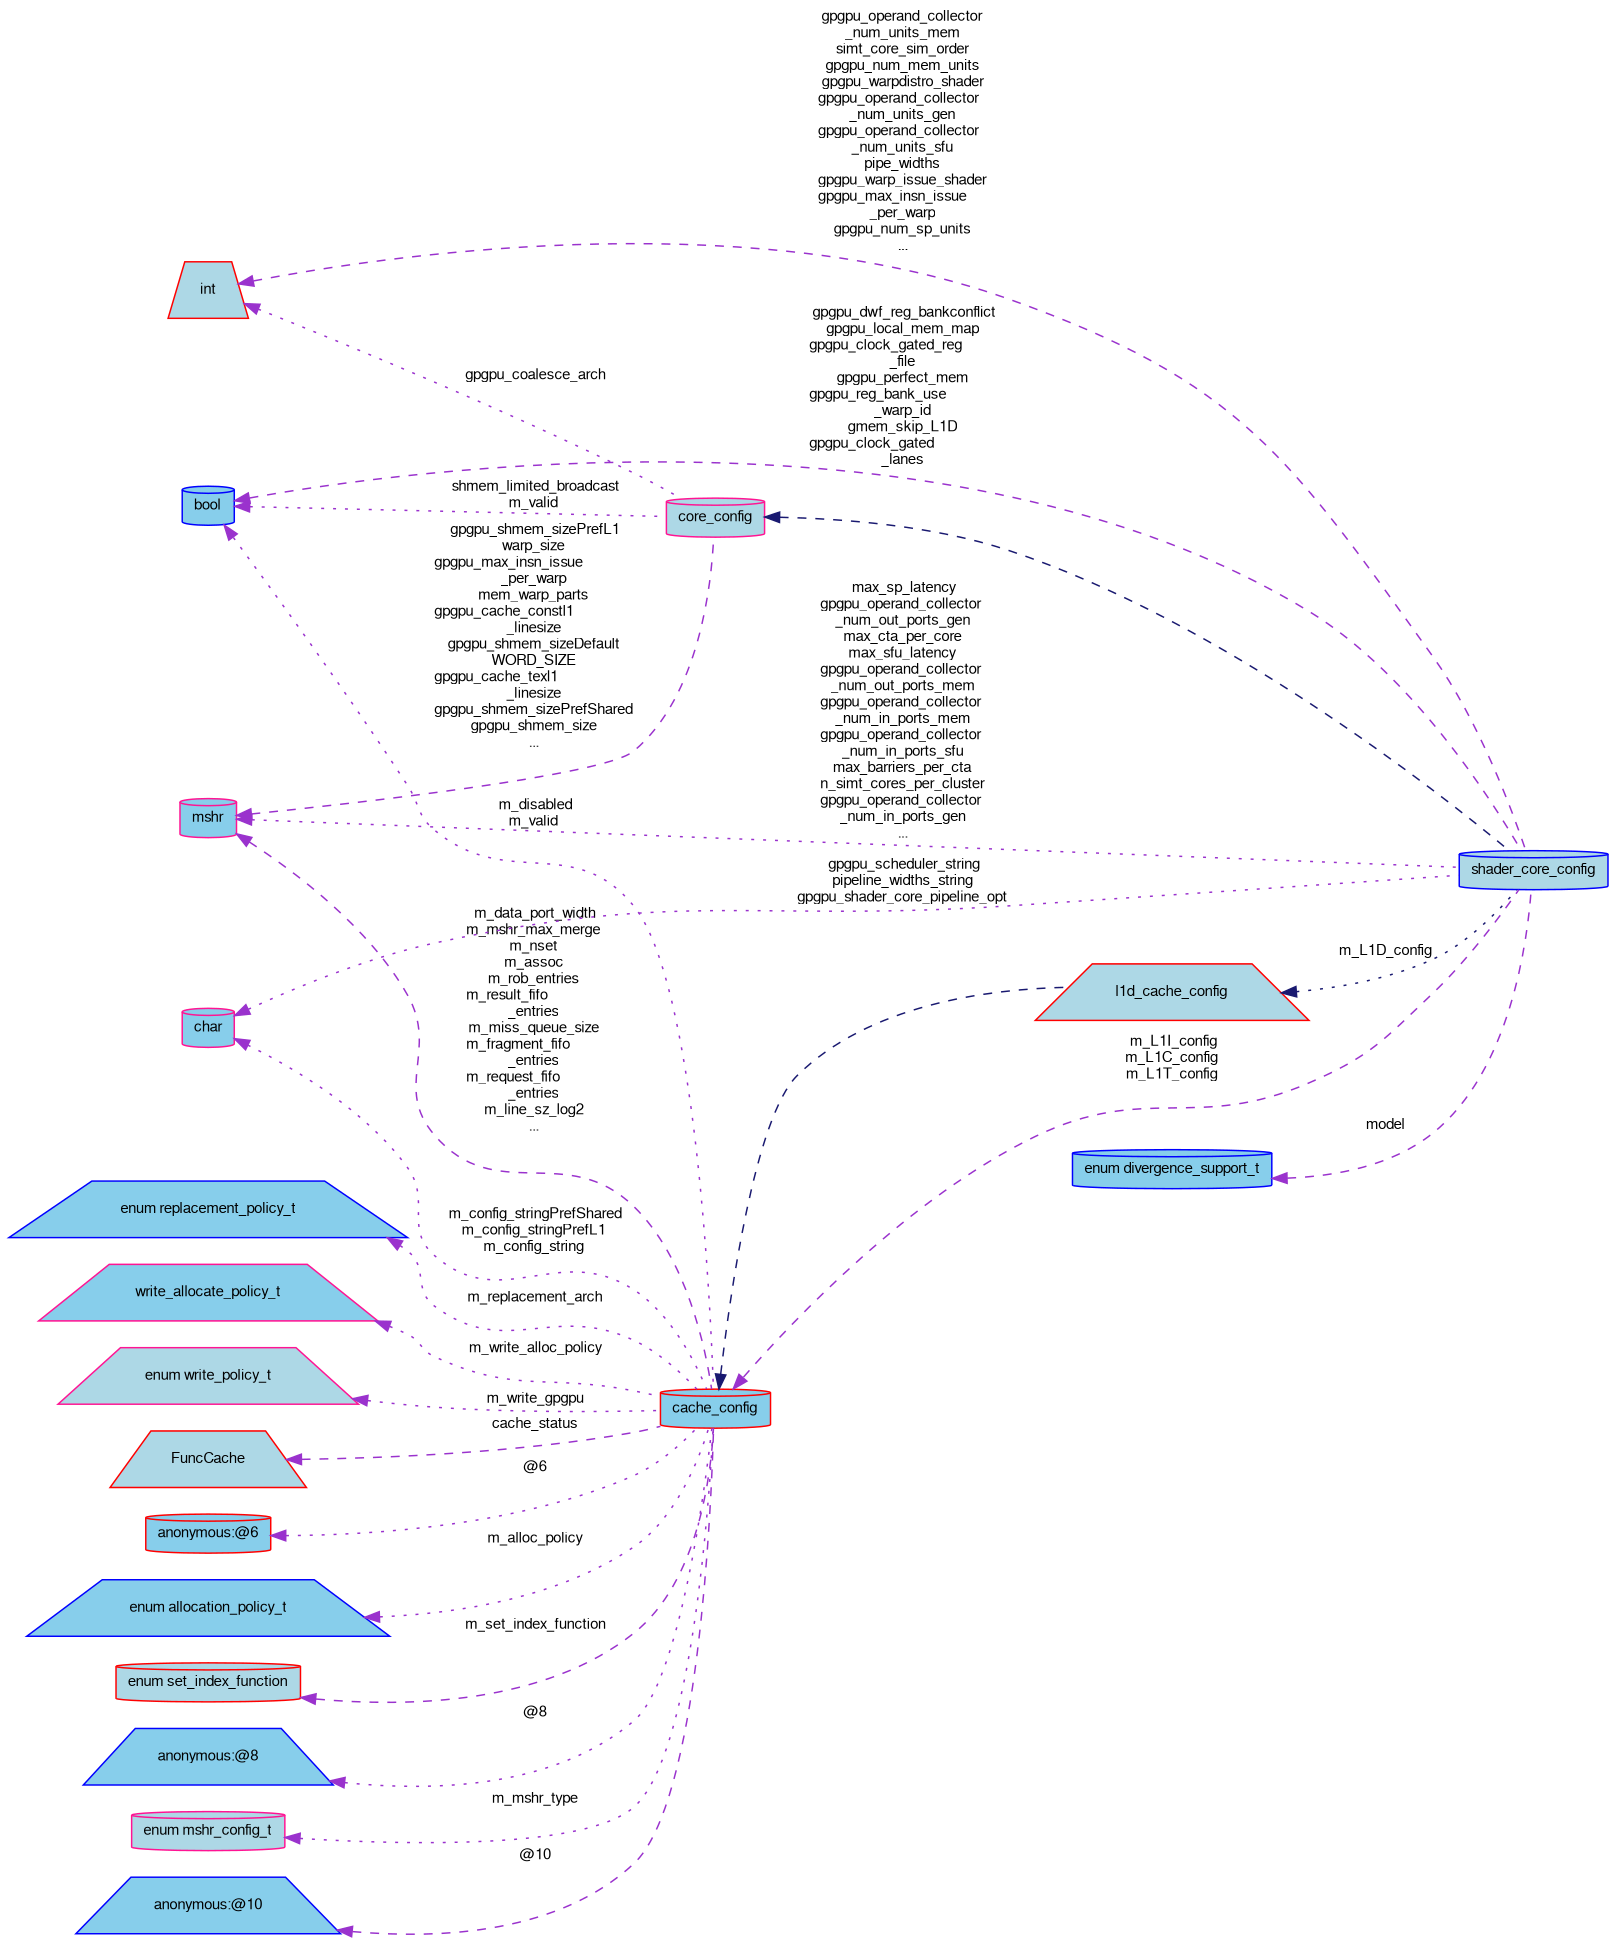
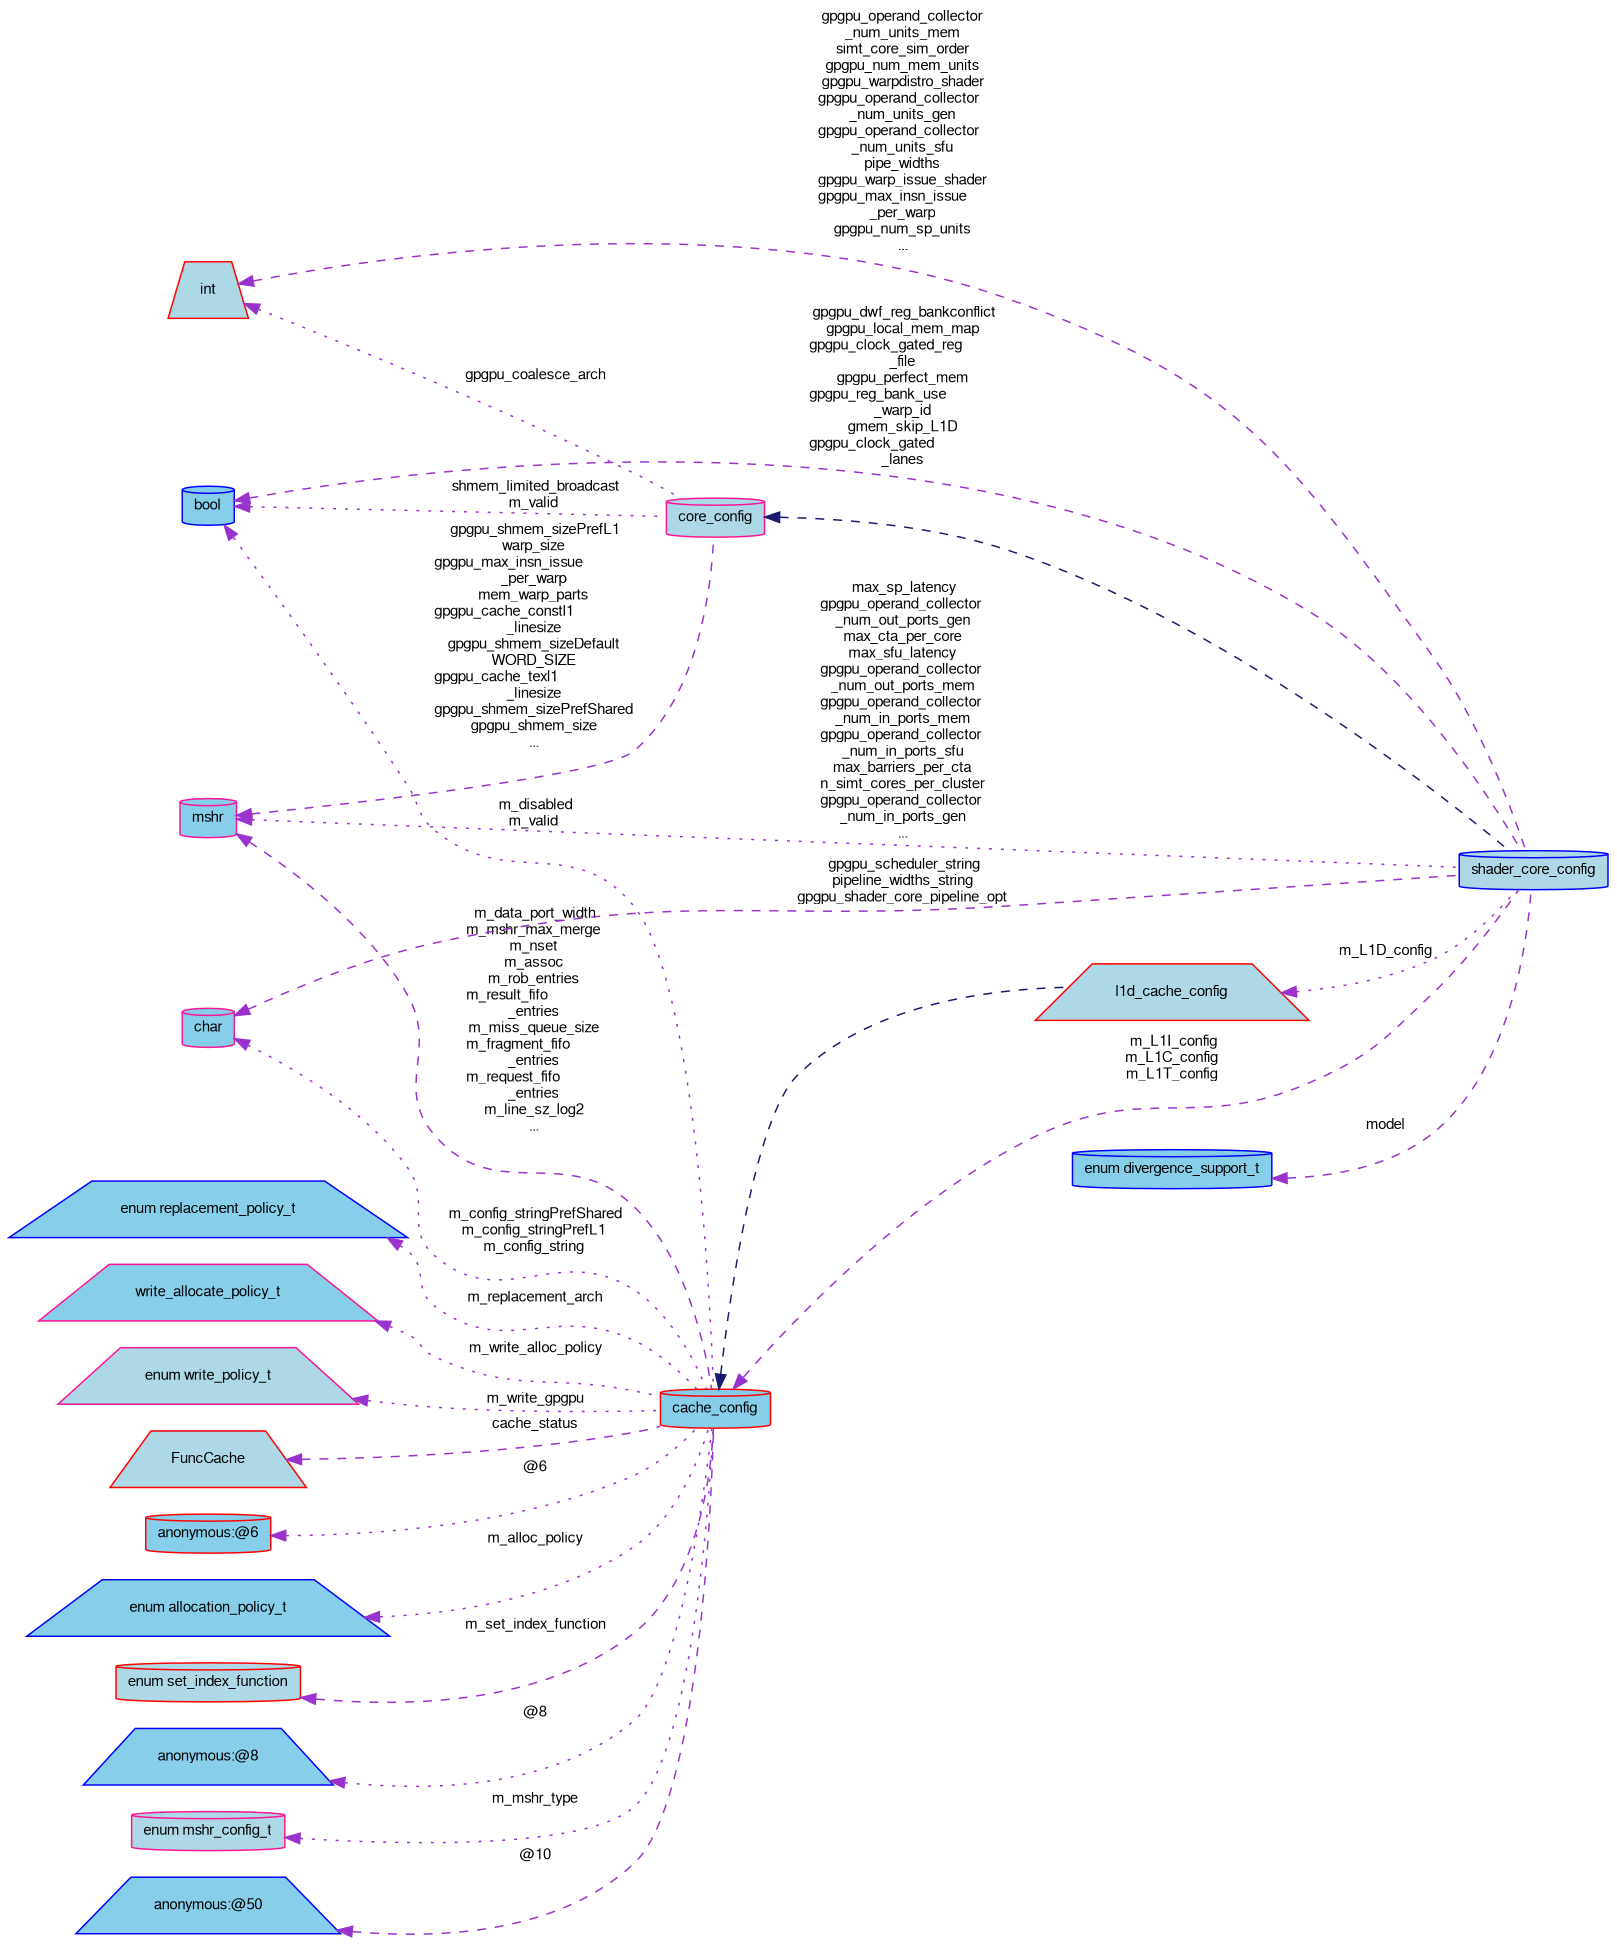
(847, 911) -> (847, 911)
(1418, 965) -> (1418, 965)
(208, 1905) -> (208, 1905)
